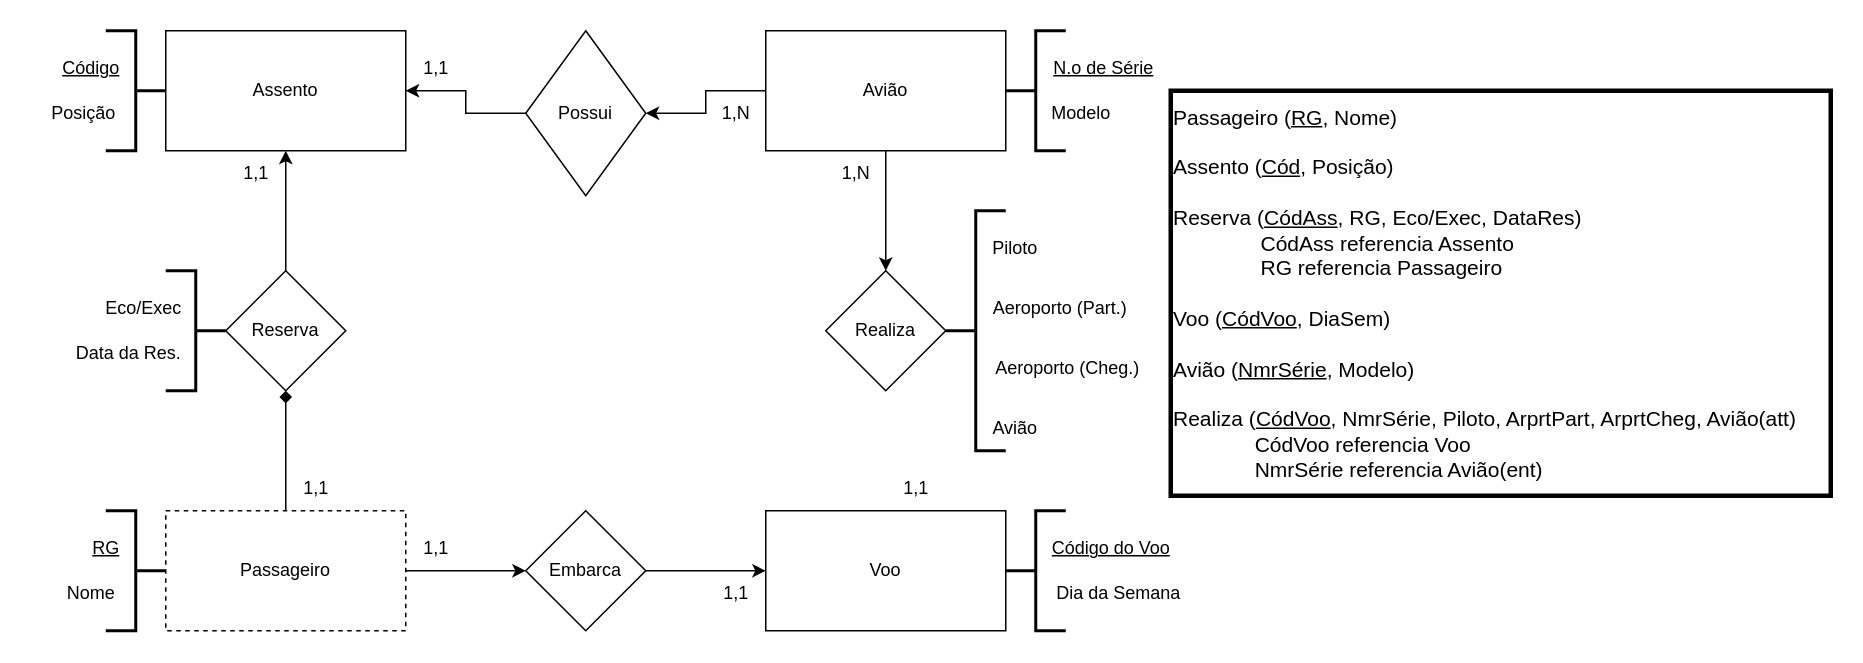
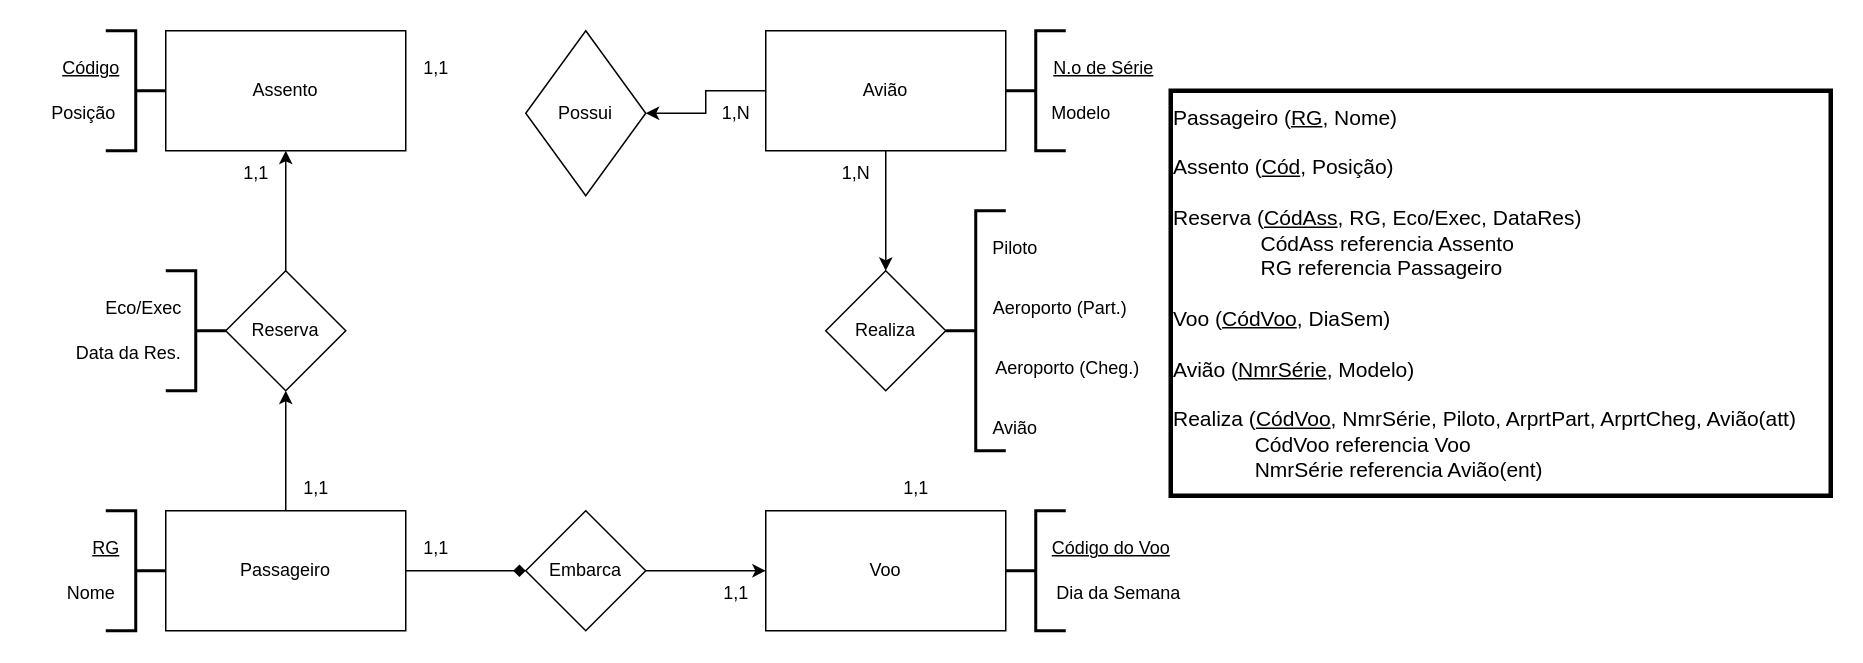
(466, 107) -> none
(286, 403) -> (286, 402)
(286, 571) -> (286, 571)
(514, 571) -> (513, 571)
